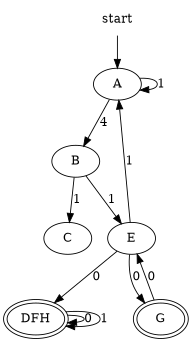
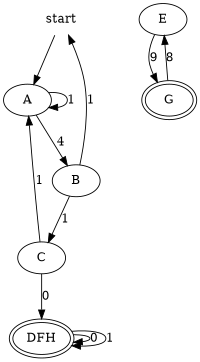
(125, 166) -> (34, 184)
(101, 196) -> (86, 103)
(89, 274) -> (42, 292)
(137, 277) -> (154, 58)
(152, 277) -> (170, 58)
